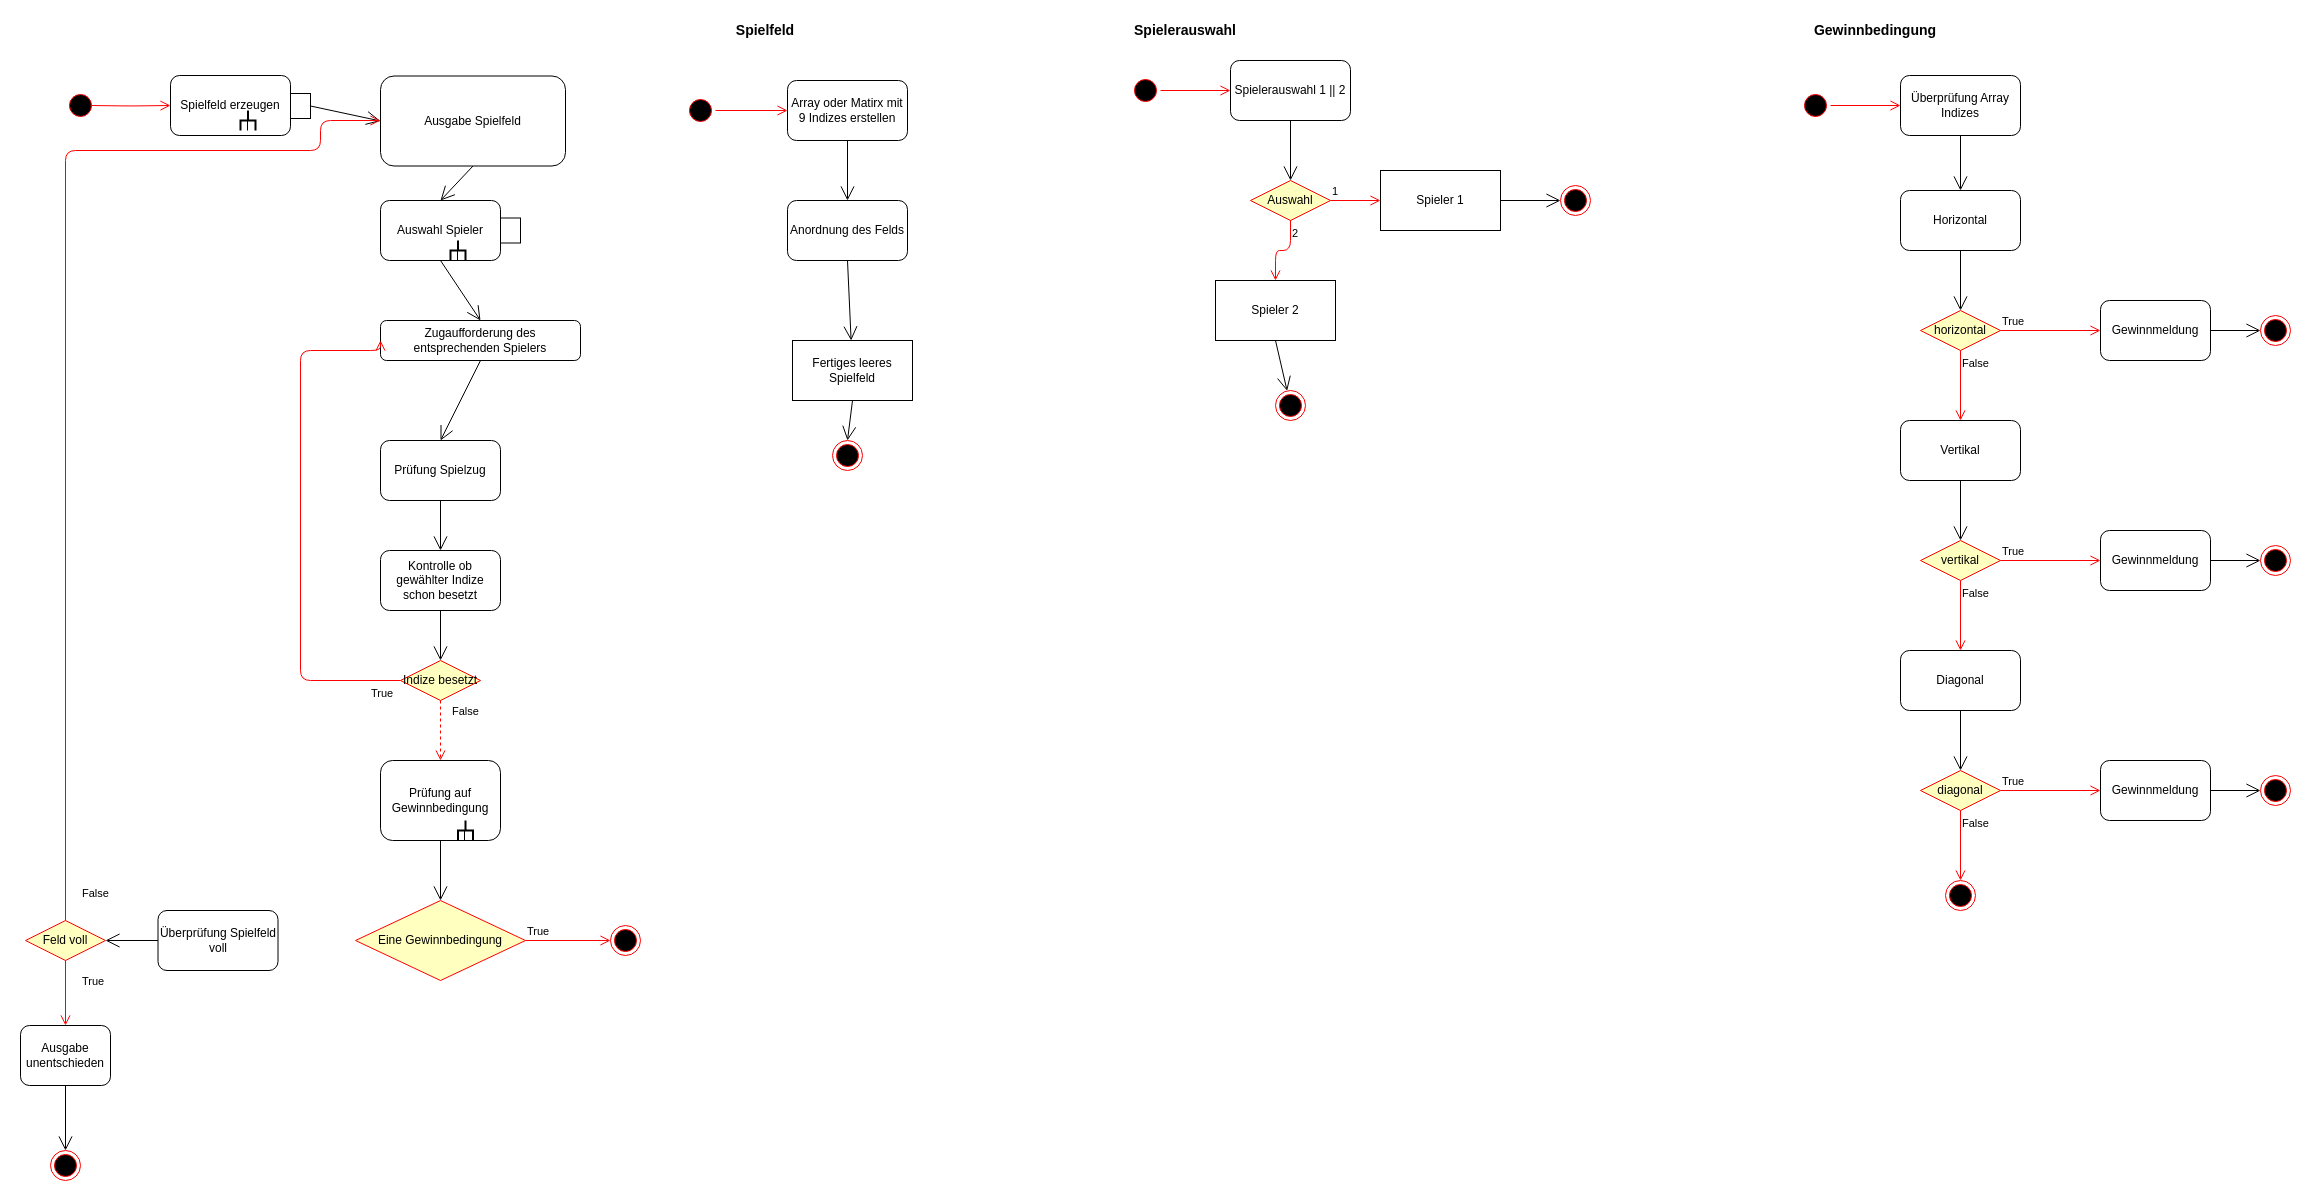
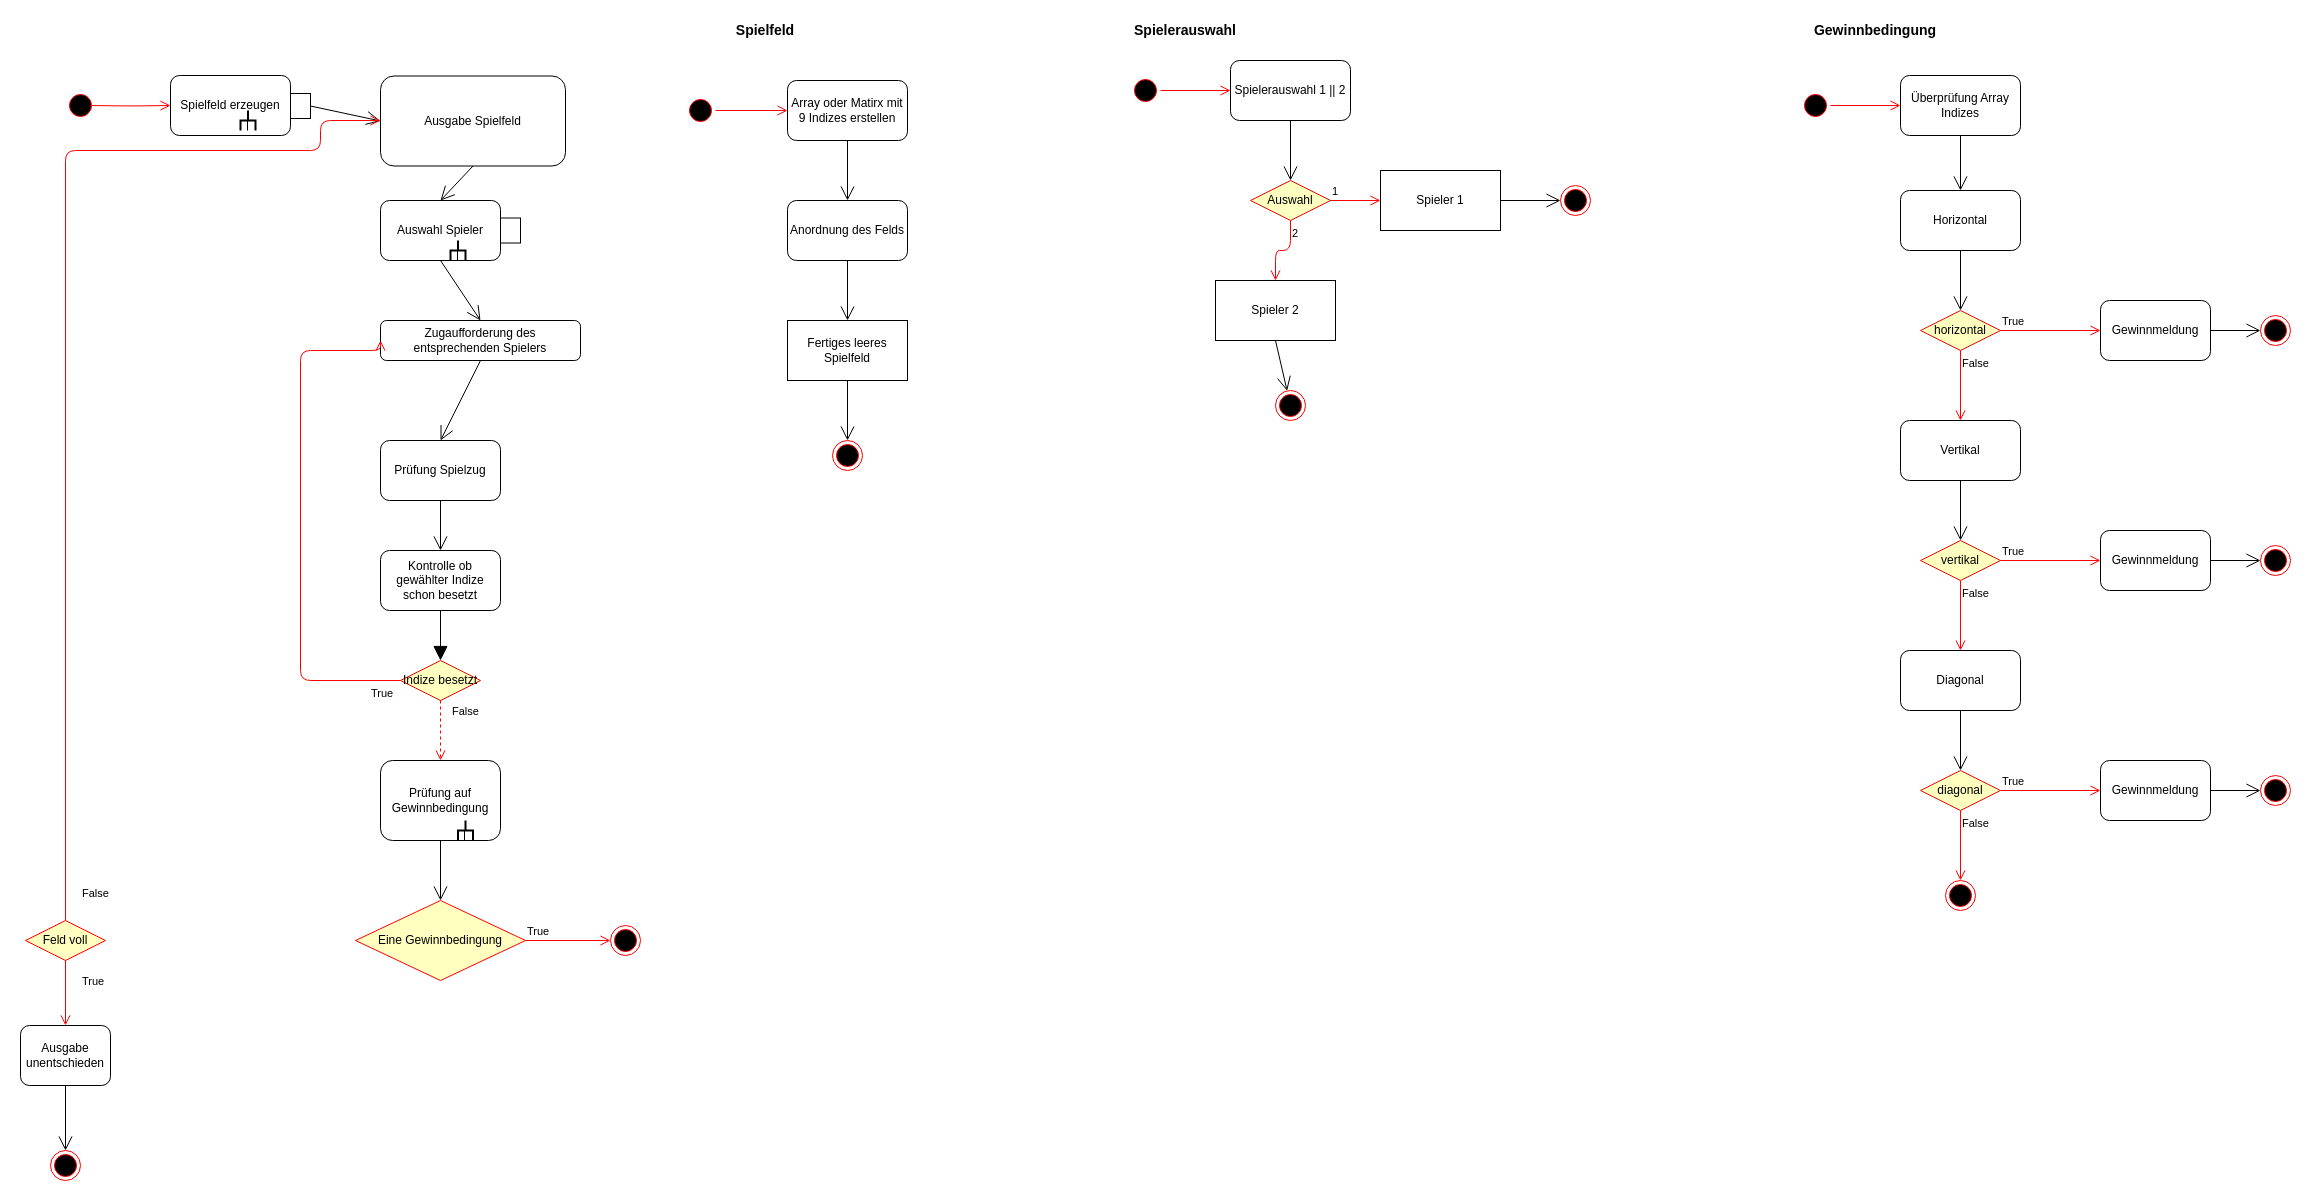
(853, 371) -> (848, 351)
(441, 650) -> (441, 645)
(133, 941) -> none
(218, 941) -> none
